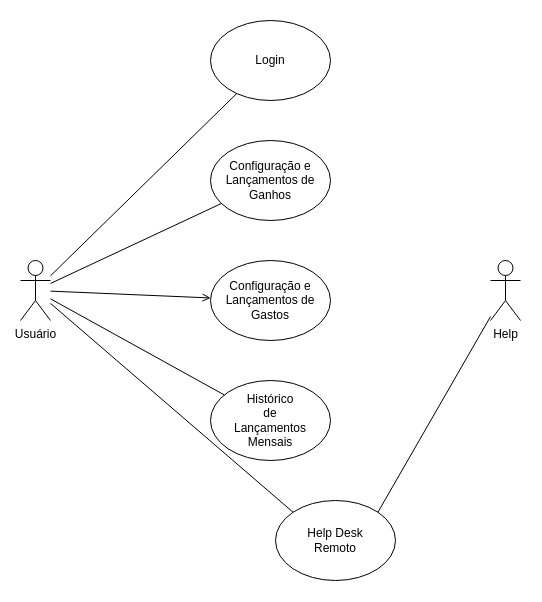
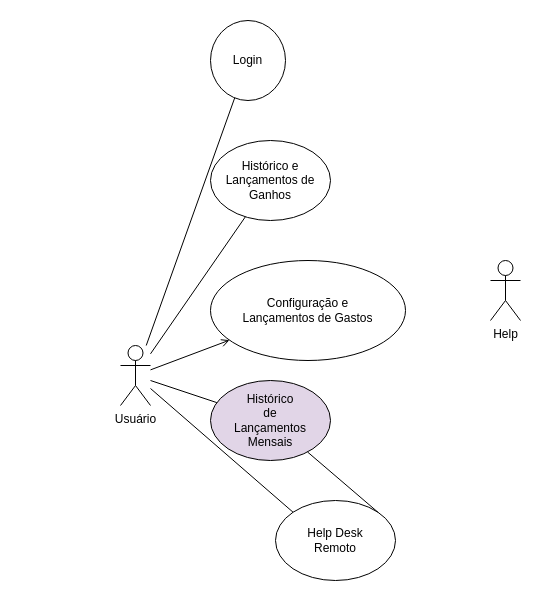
(271, 61) -> (248, 61)
(271, 181) -> (271, 181)
(36, 291) -> (136, 376)
(271, 301) -> (308, 311)
(434, 415) -> (343, 482)
(271, 421) -> (271, 421)
